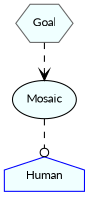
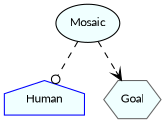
(44, 56) -> (107, 56)
